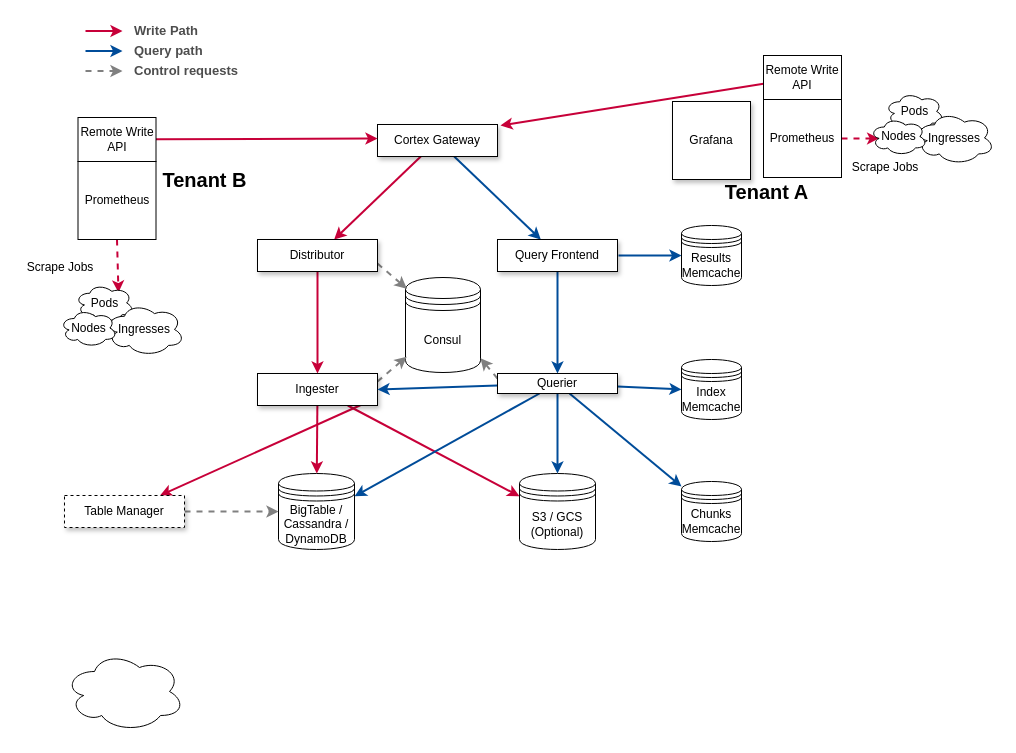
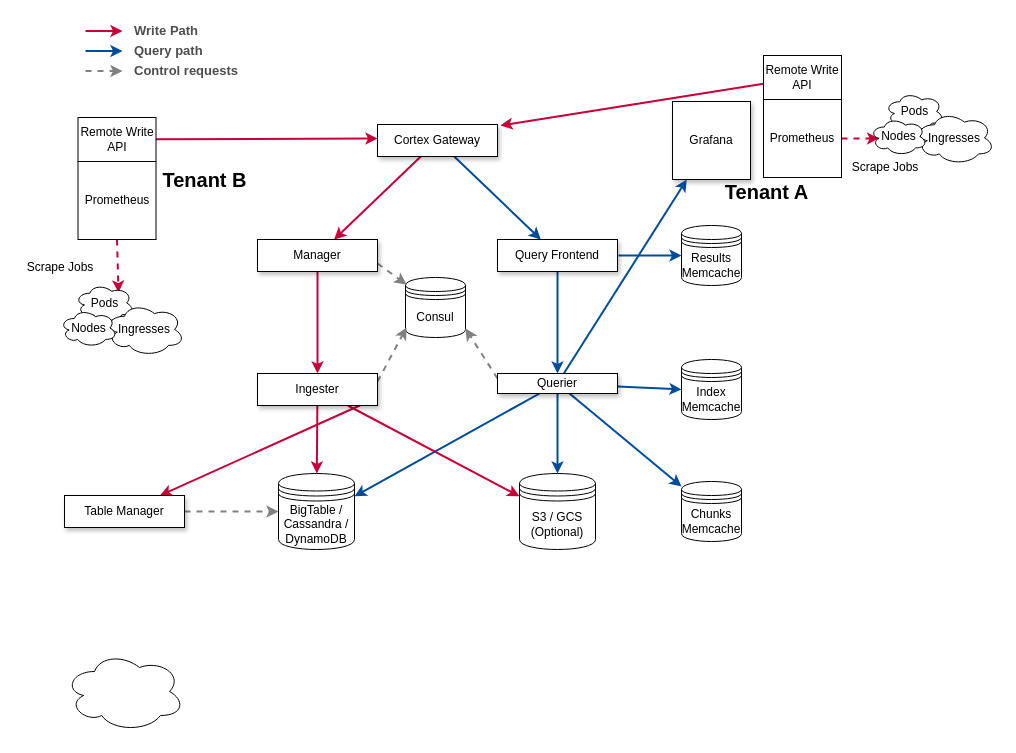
(318, 256) -> (318, 256)
(443, 325) -> (436, 308)
(442, 387) -> (623, 280)
(125, 512) -> (125, 512)
